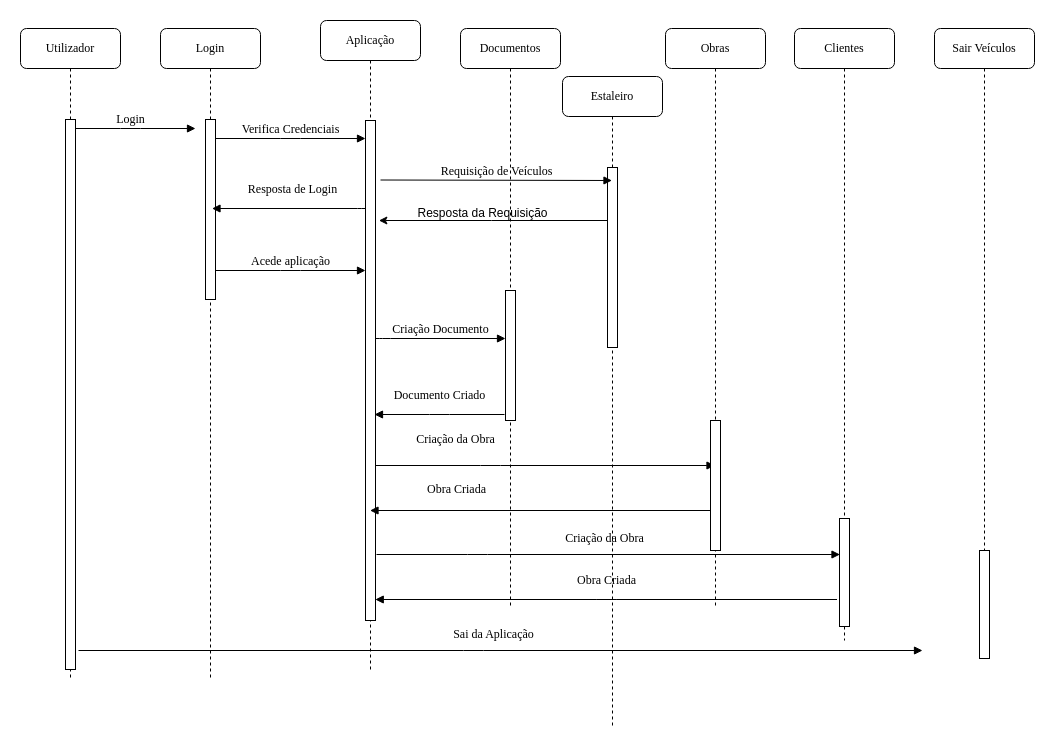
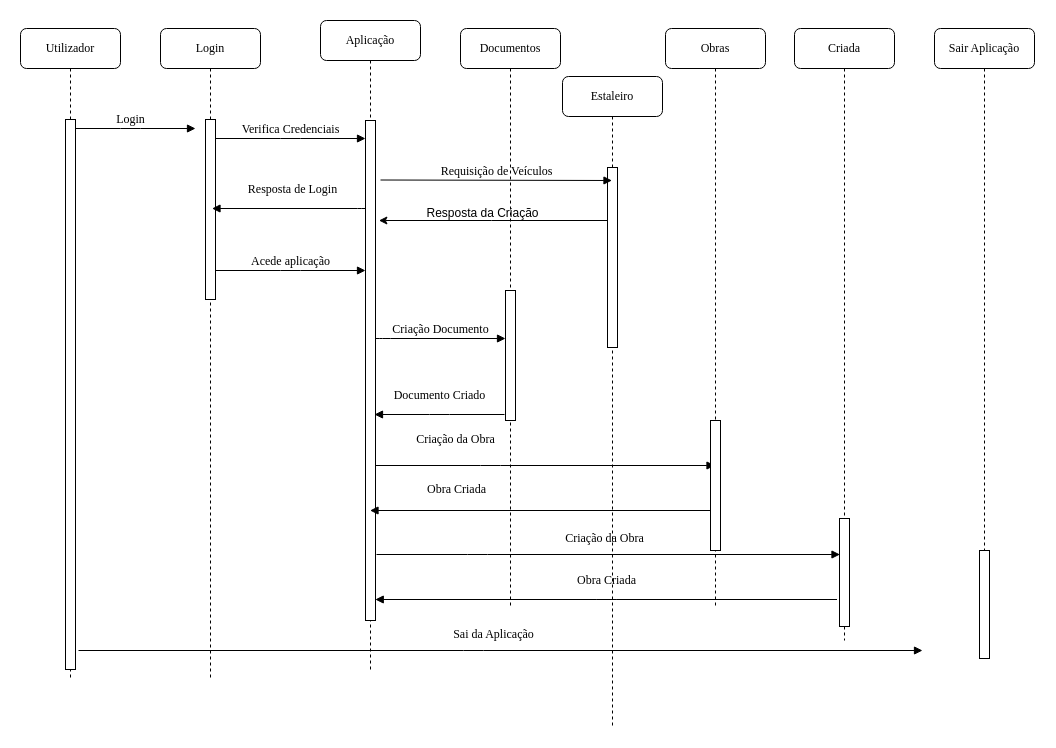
(845, 49) -> (845, 49)
(985, 49) -> (985, 49)
(483, 214) -> (483, 214)
